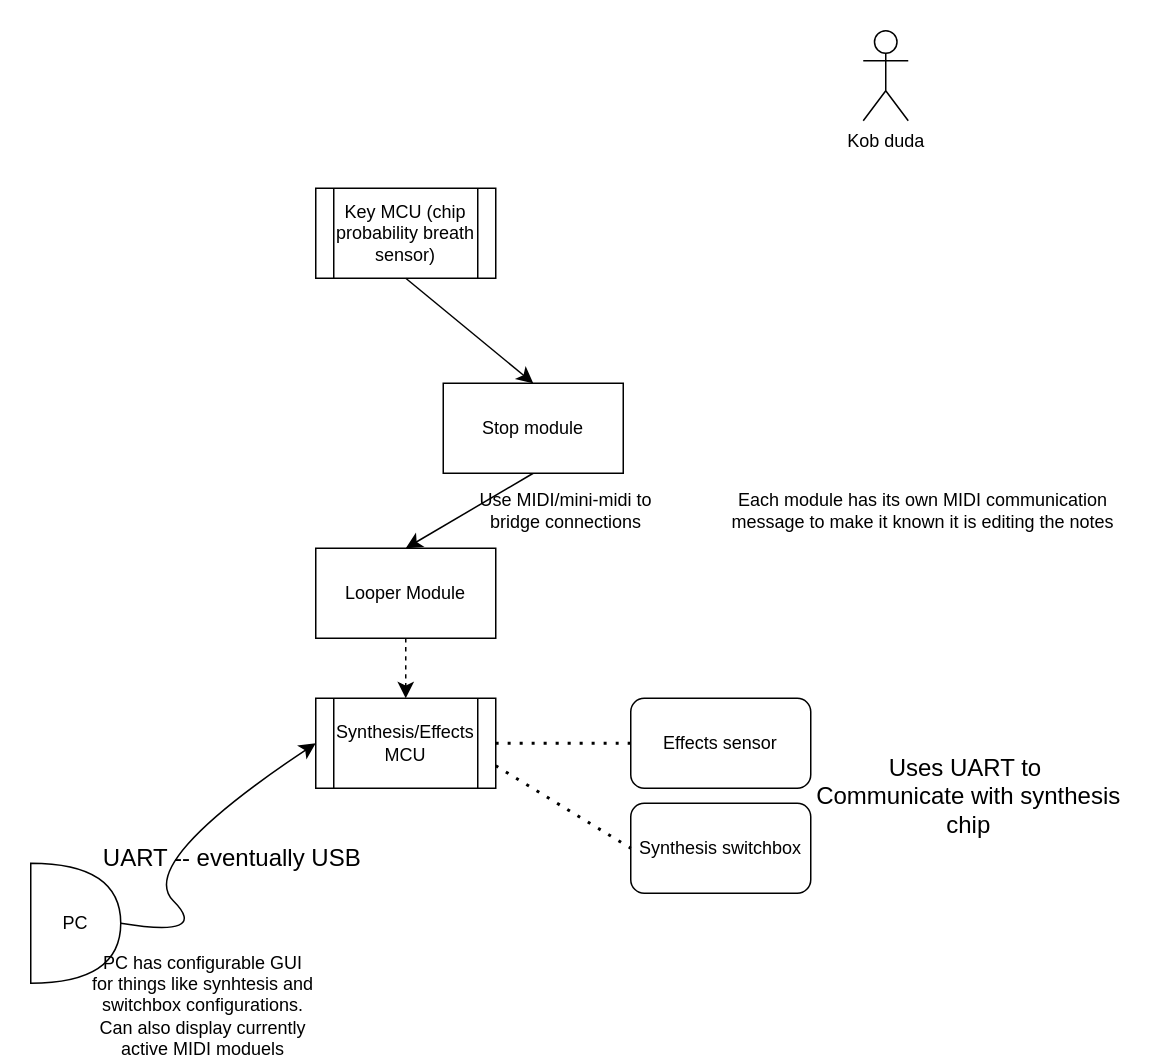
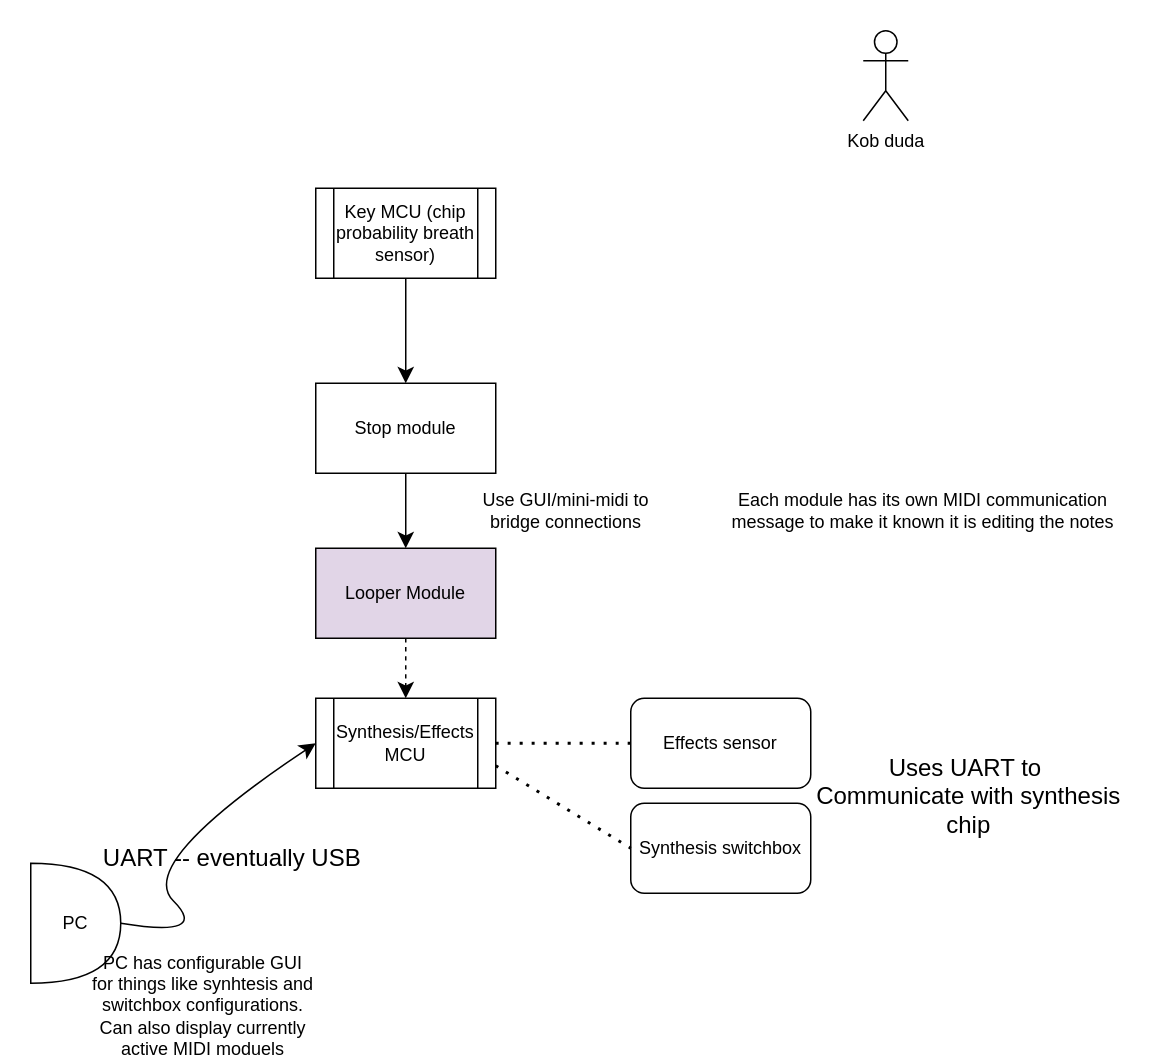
(533, 428) -> (406, 428)
(566, 511) -> (566, 511)
(406, 593) -> (406, 593)
